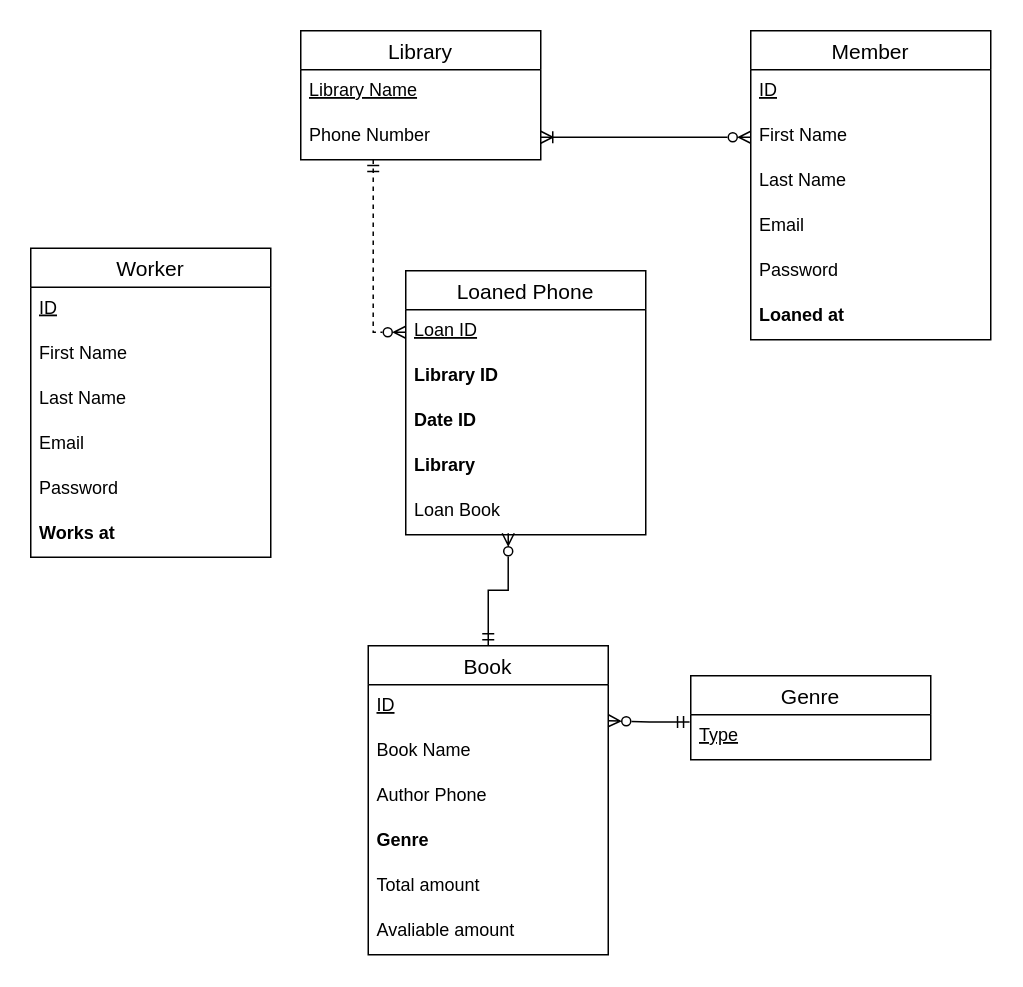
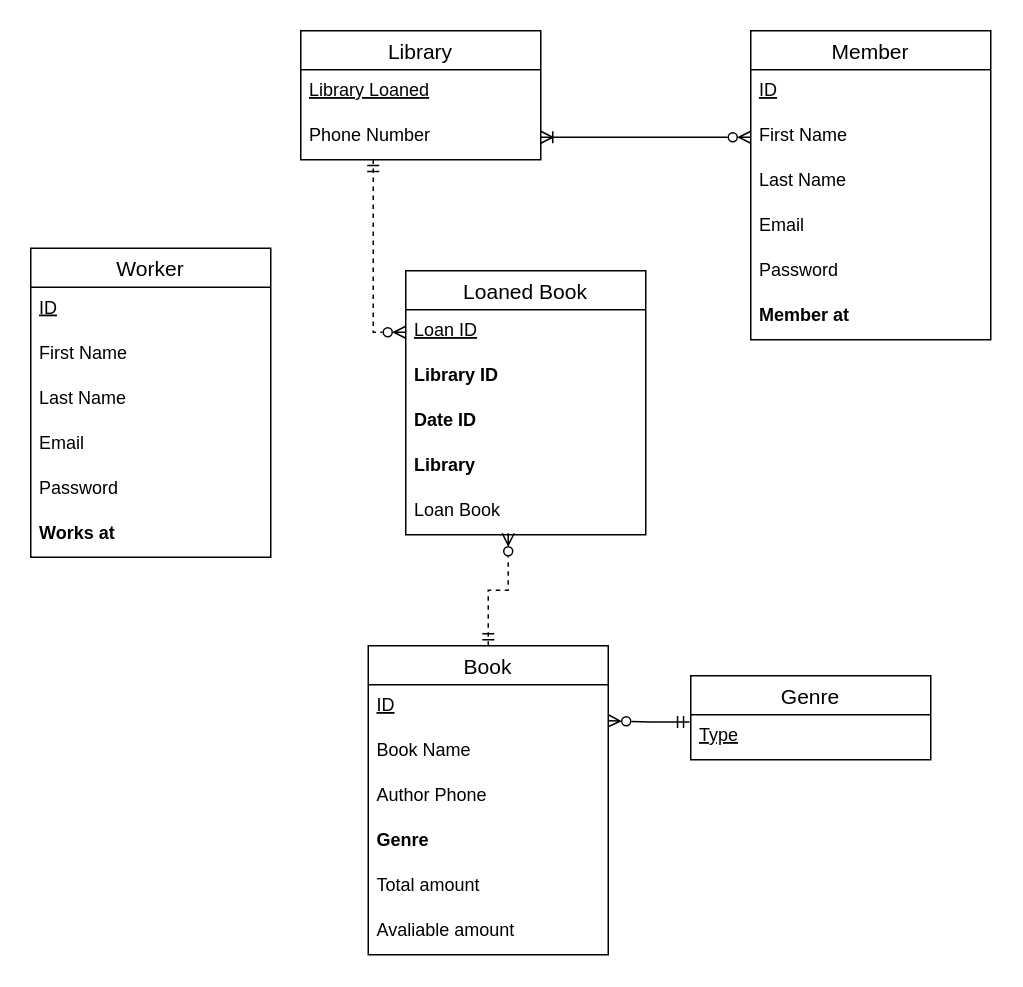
(365, 90) -> (375, 90)
(525, 292) -> (525, 292)
(802, 315) -> (802, 315)
(489, 590) -> (489, 590)
